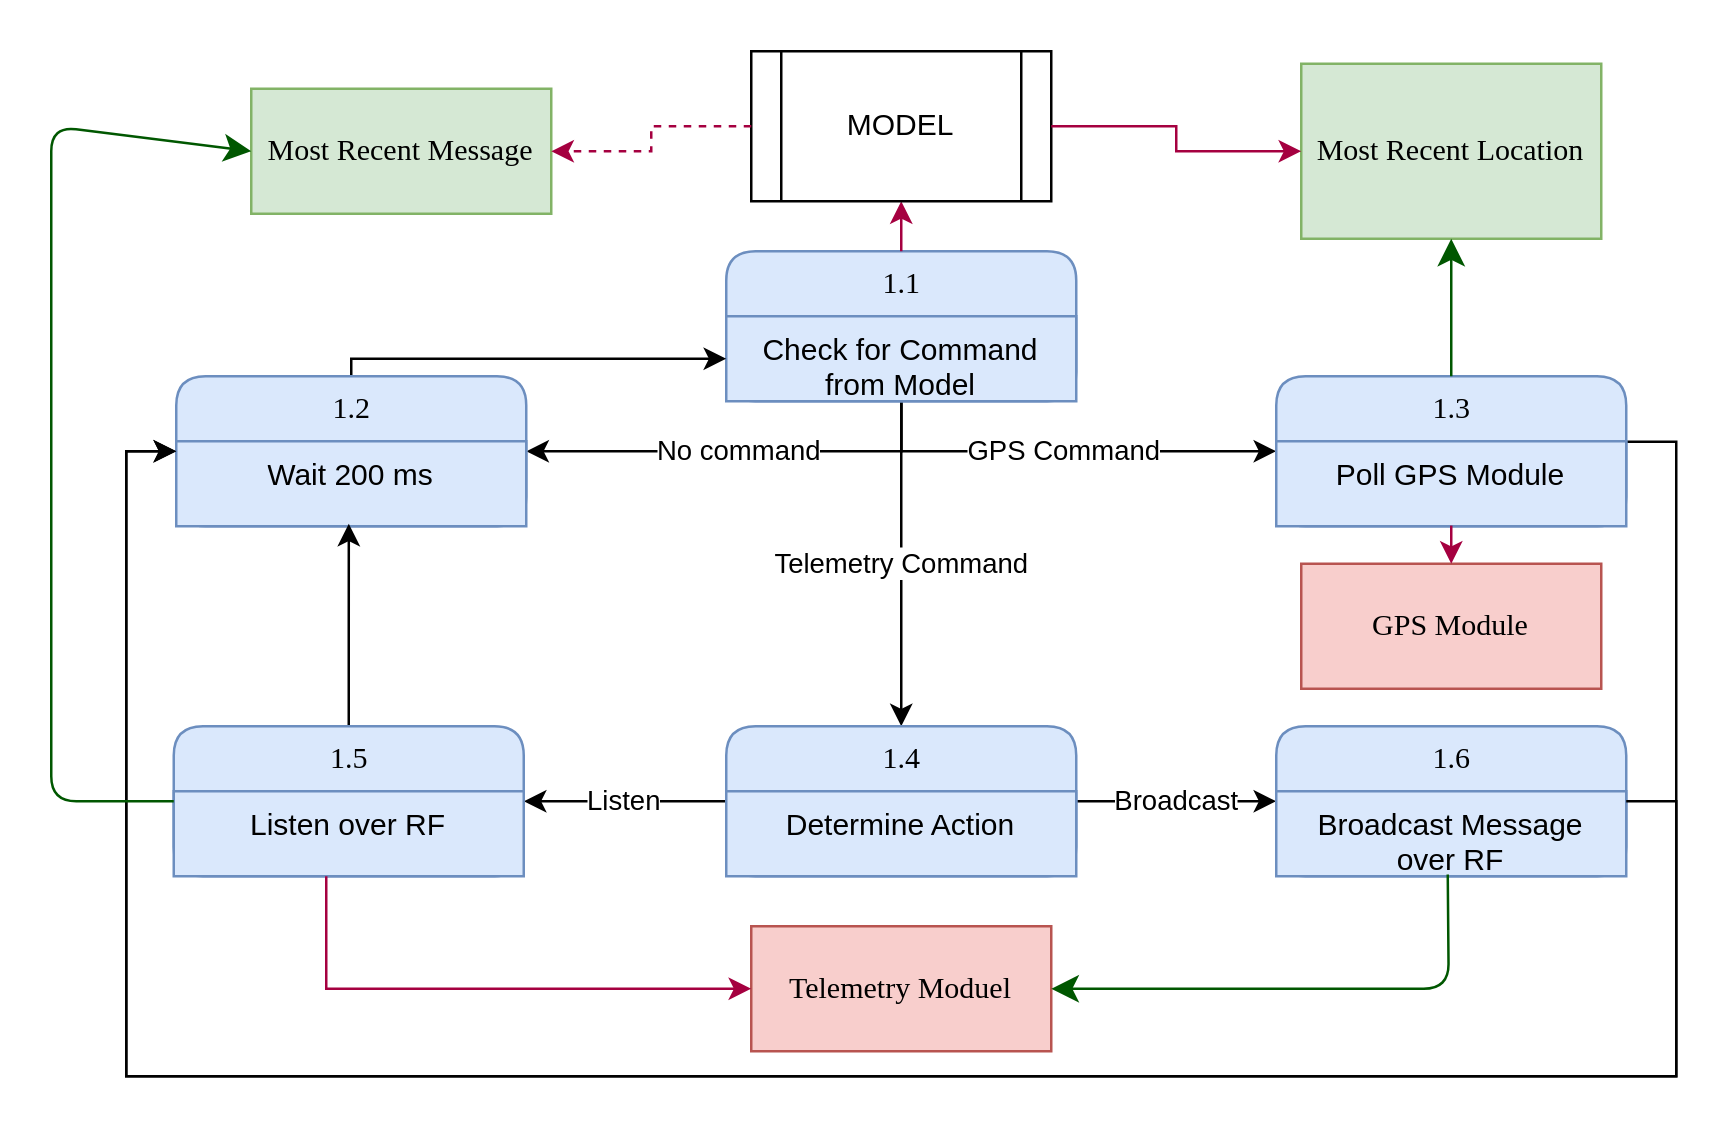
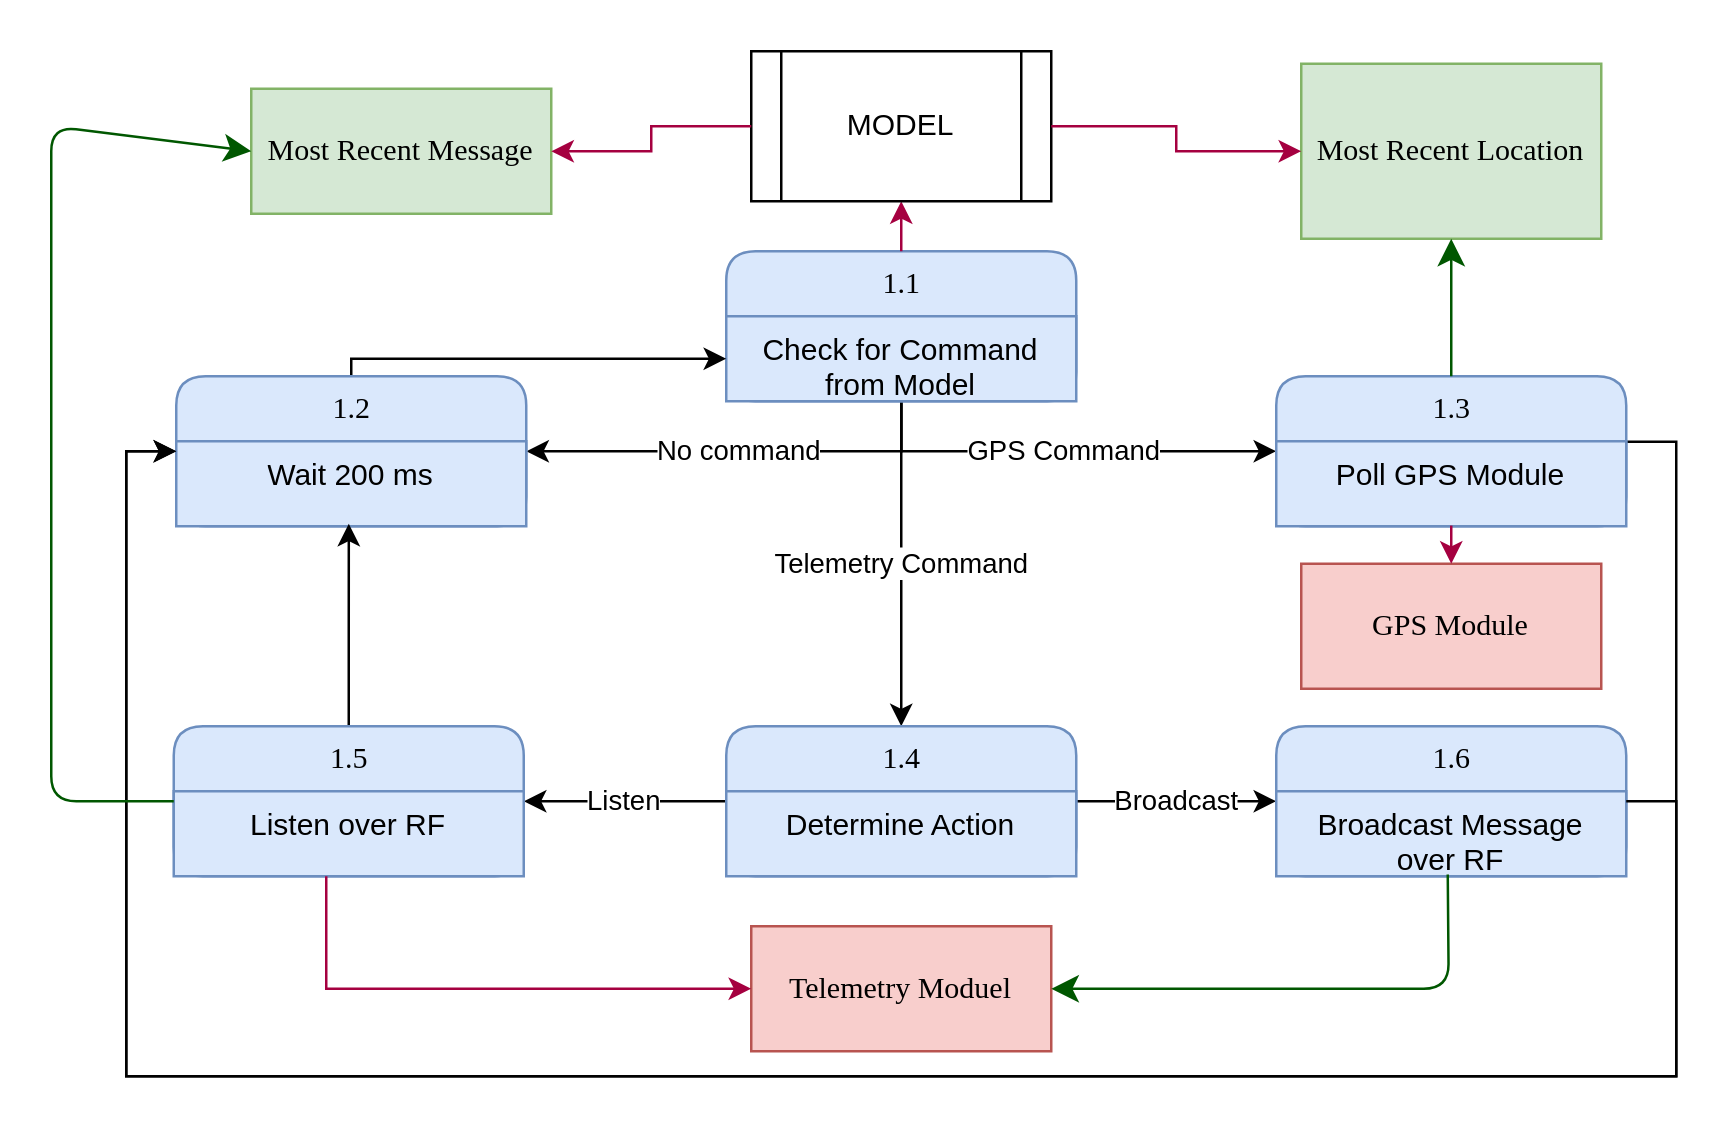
(651, 132) -> (651, 132)
